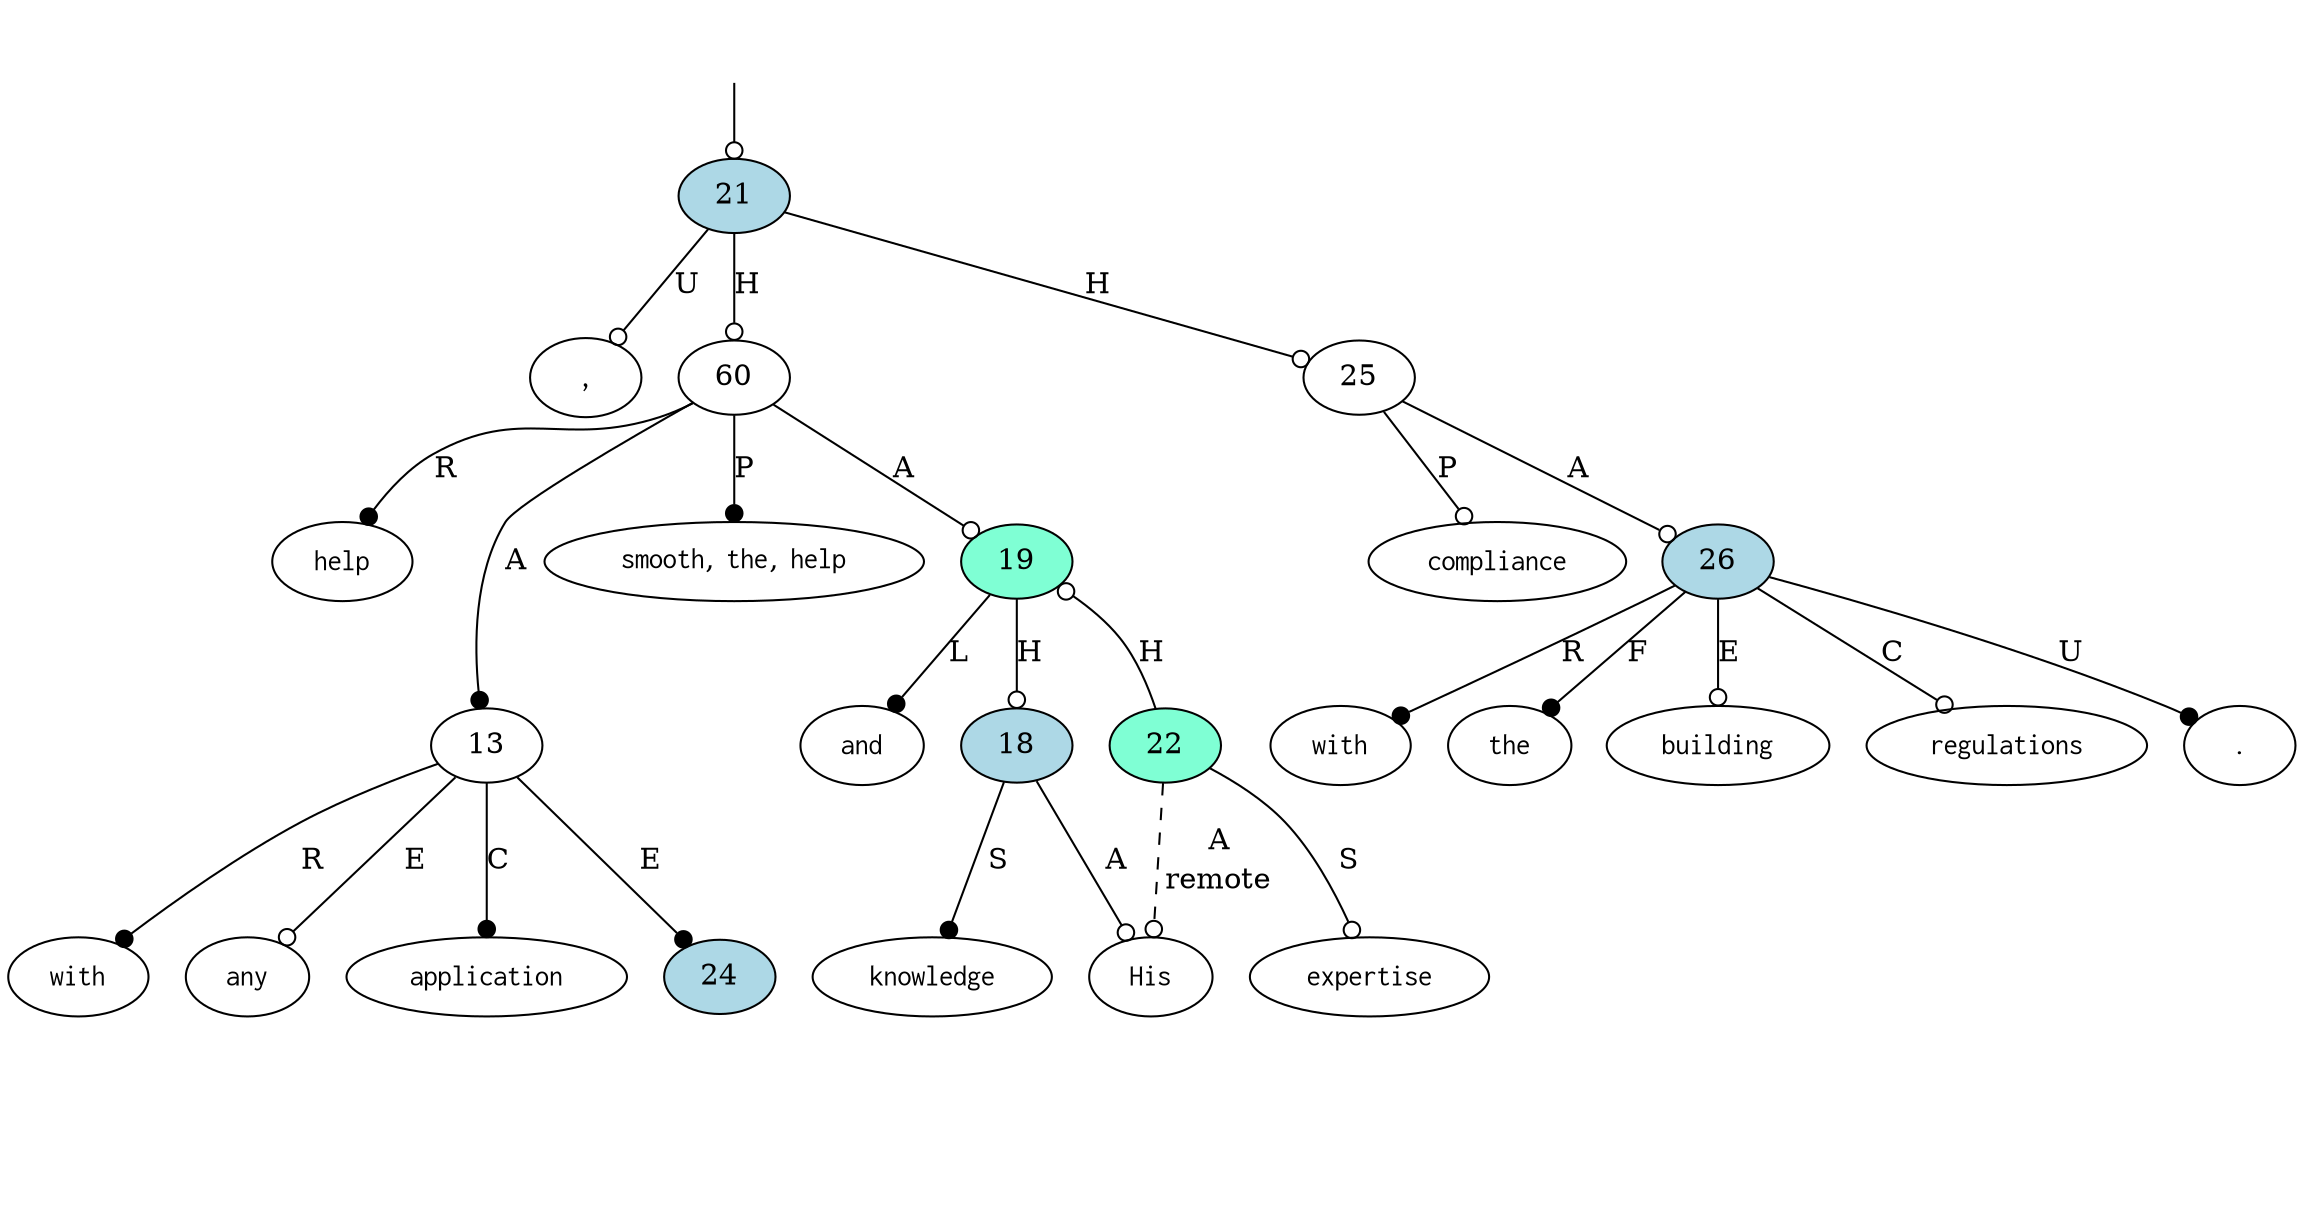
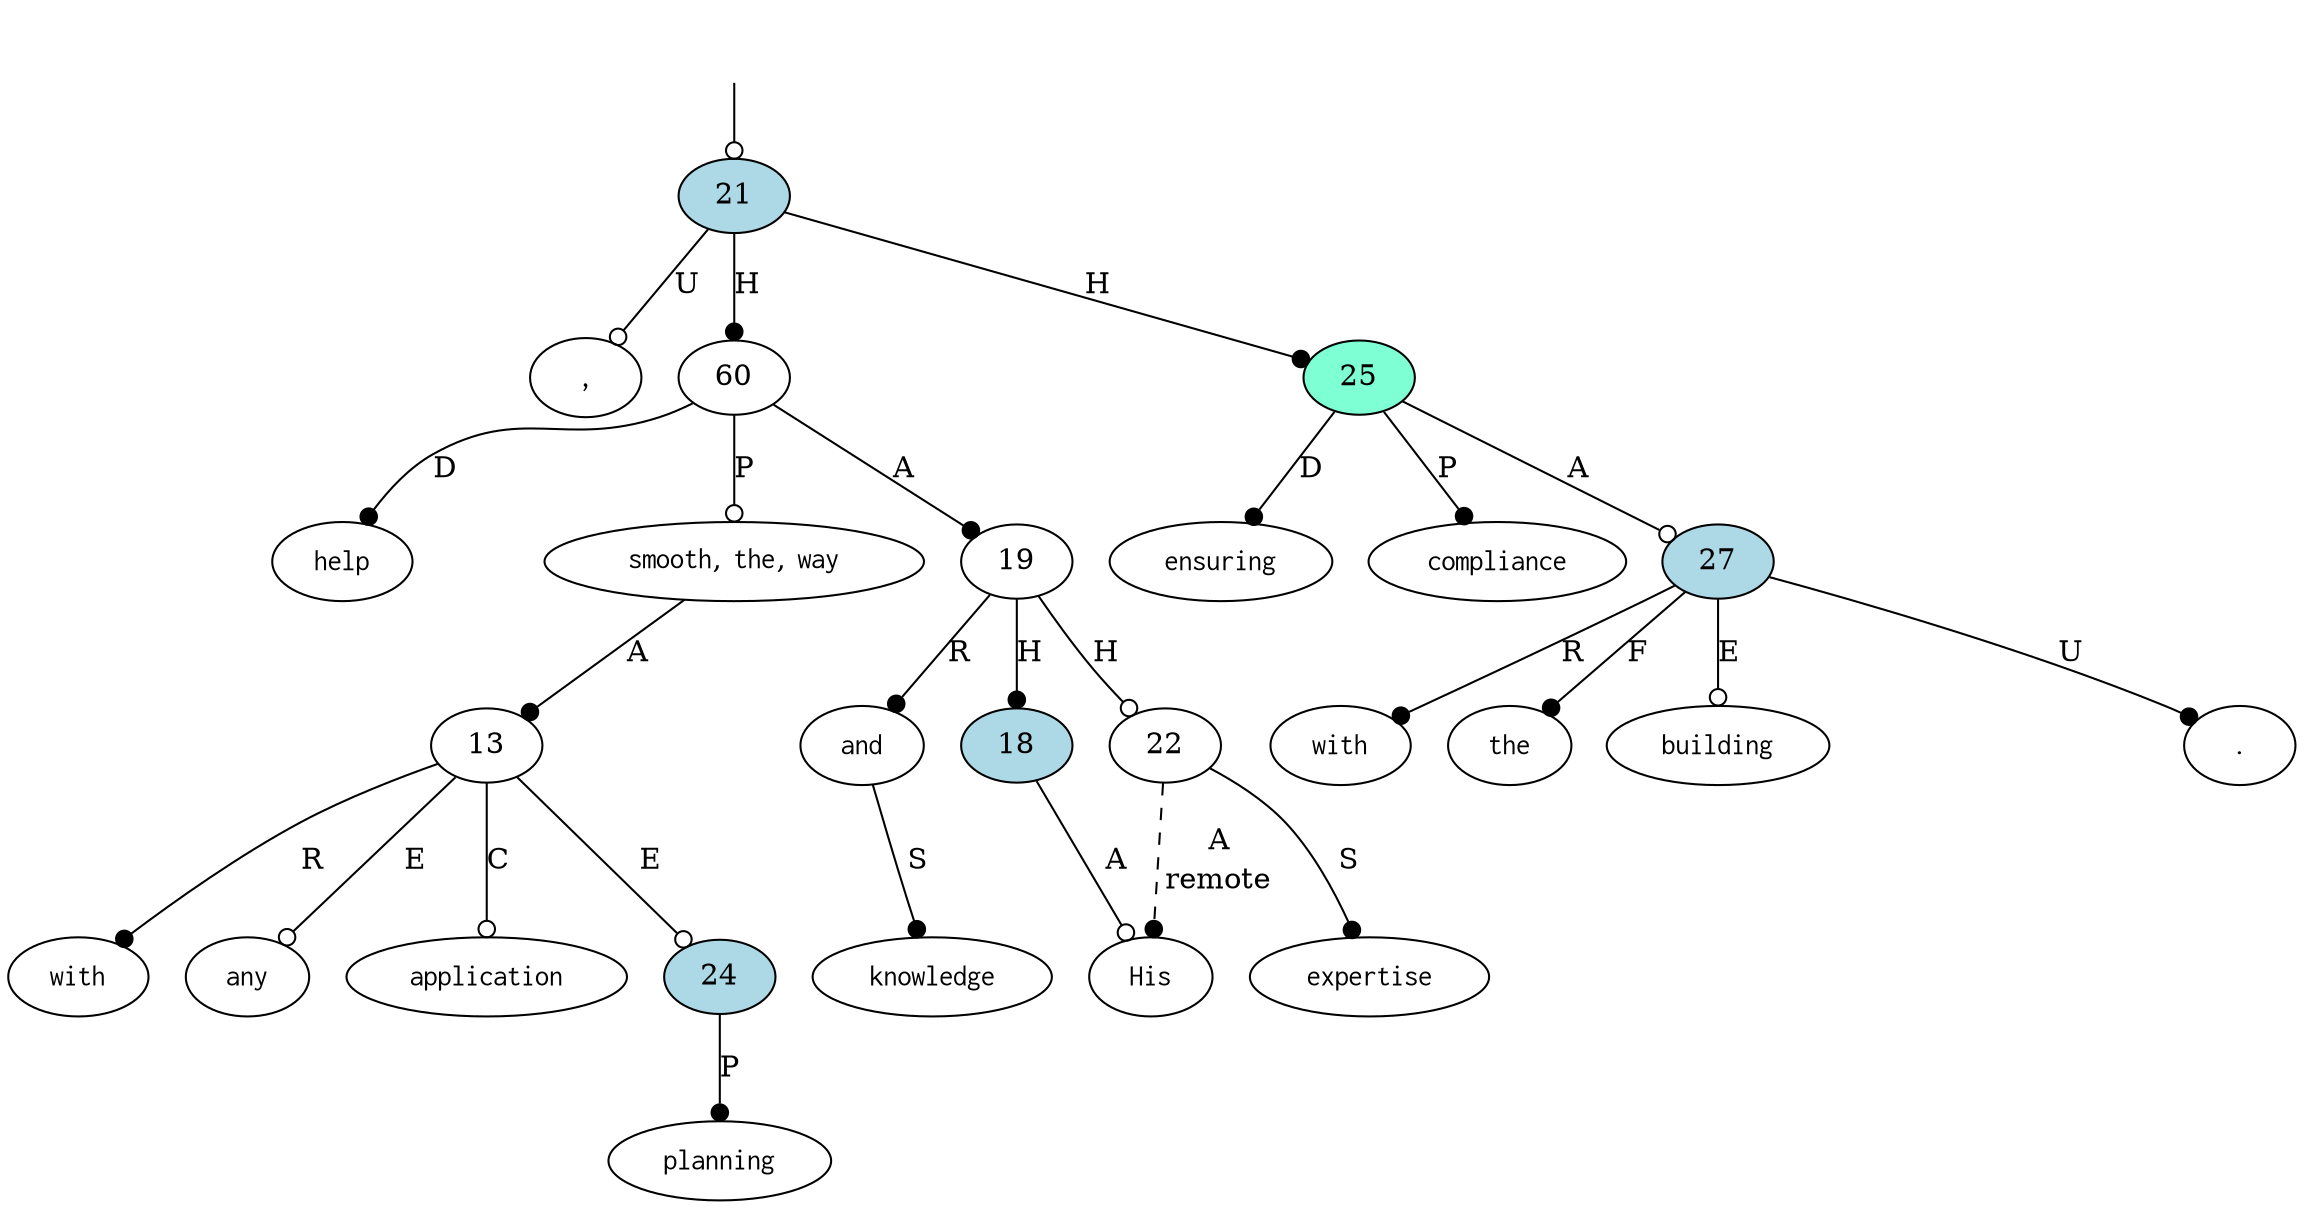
(734, 278) -> (734, 278)
(1039, 284) -> (1039, 284)
(1359, 378) -> (1359, 378)
(734, 460) -> (734, 460)
(1421, 460) -> (1421, 460)
(869, 465) -> (869, 465)
(446, 470) -> (446, 470)
(523, 506) -> (611, 653)
(819, 560) -> (819, 560)
(1017, 562) -> (1017, 562)
none -> (1221, 562)
(1718, 562) -> (1718, 562)
(1017, 645) -> (1017, 645)
(1125, 645) -> (1078, 651)
(959, 654) -> (959, 654)
(1165, 746) -> (1165, 746)
(2007, 746) -> none
(1294, 832) -> (1294, 832)
(487, 852) -> (487, 852)
(978, 852) -> (893, 853)
(1159, 852) -> (1159, 852)
(597, 855) -> (597, 855)
none -> (720, 1161)
